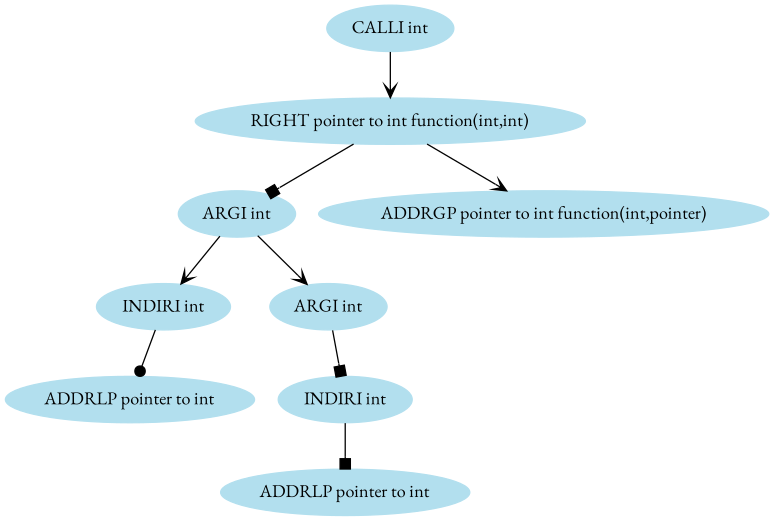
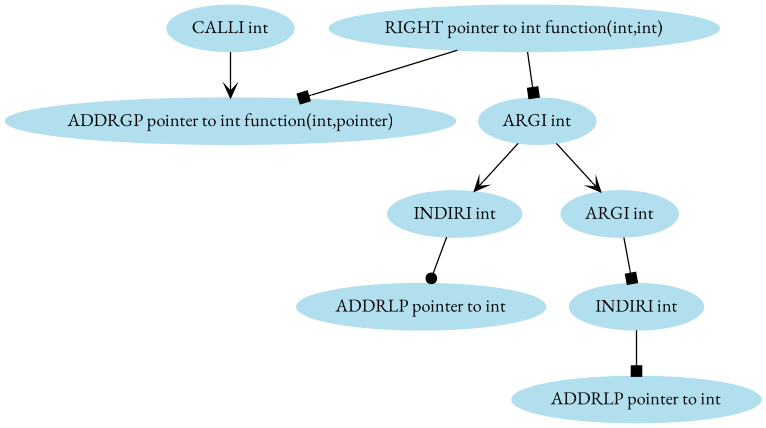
(390, 68) -> (230, 68)
(461, 164) -> (384, 73)
